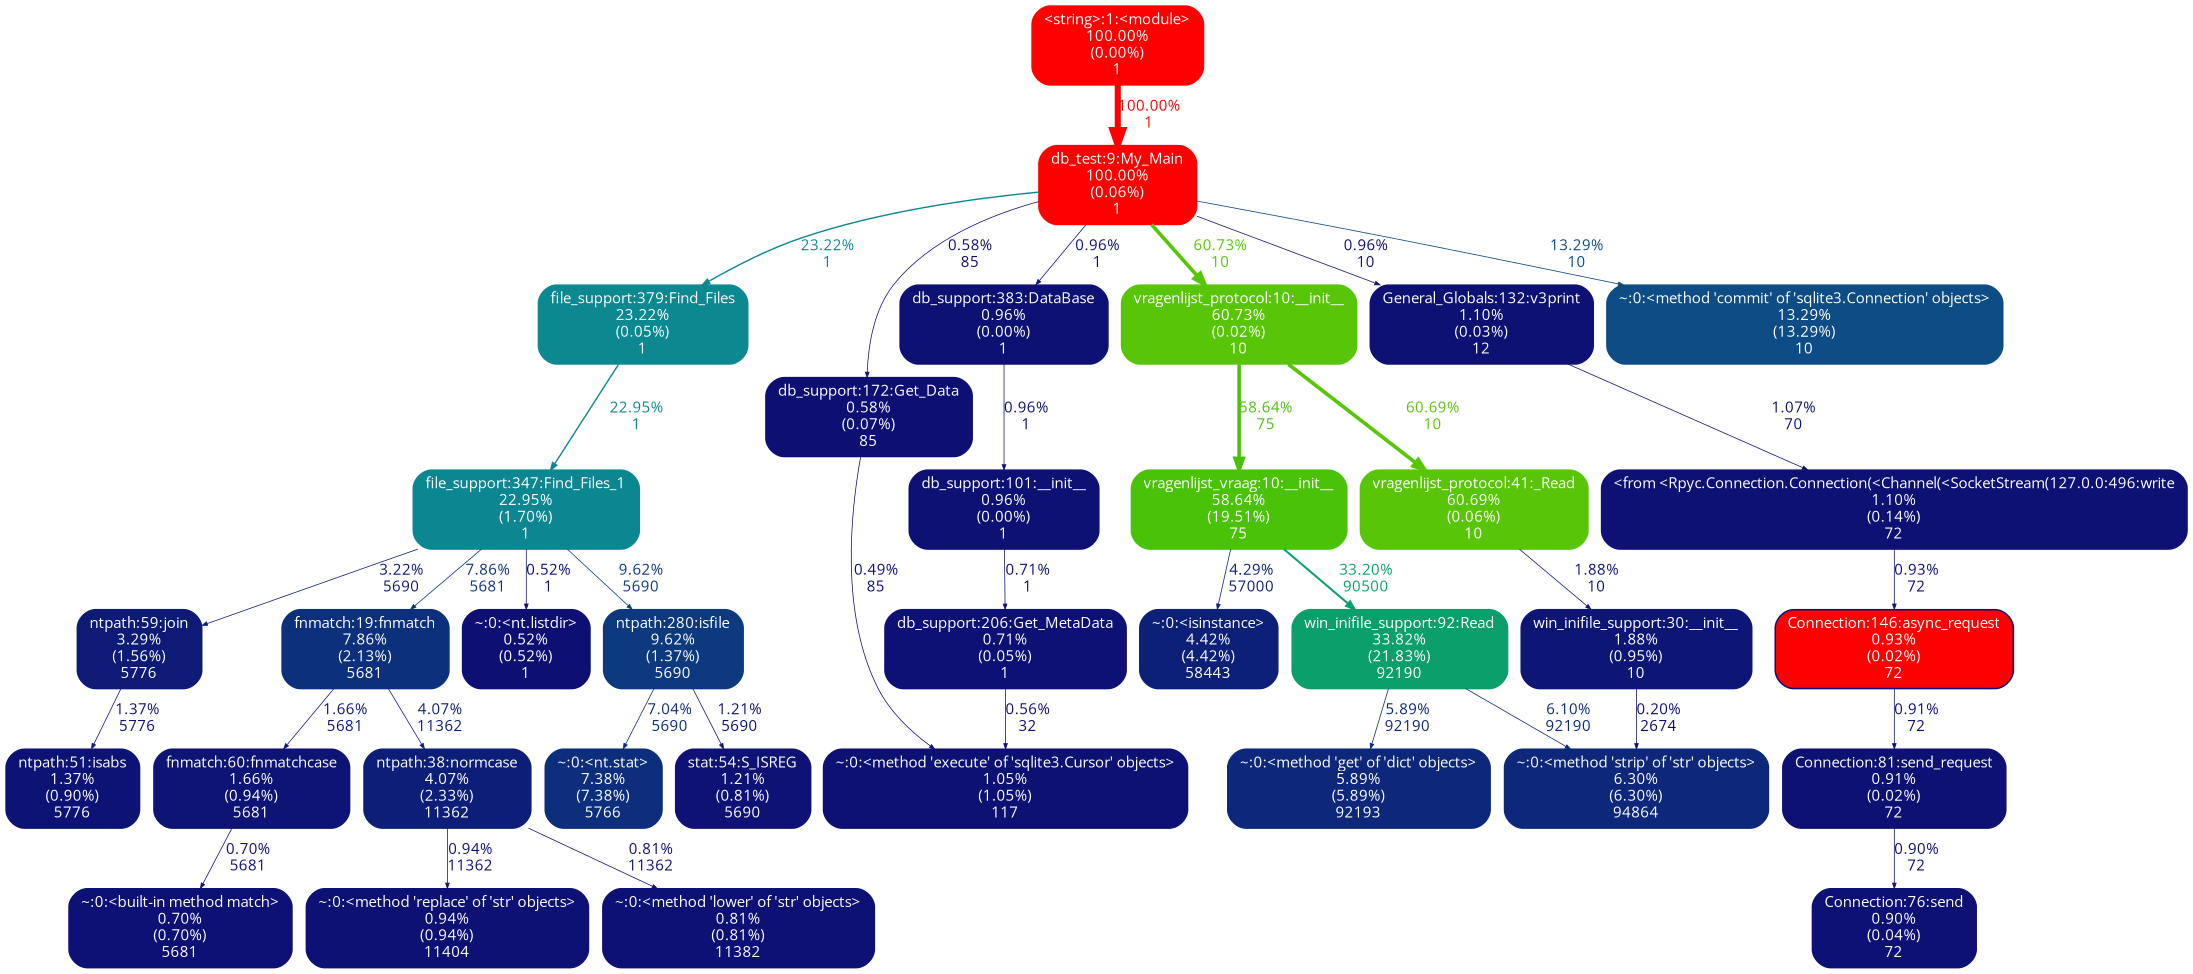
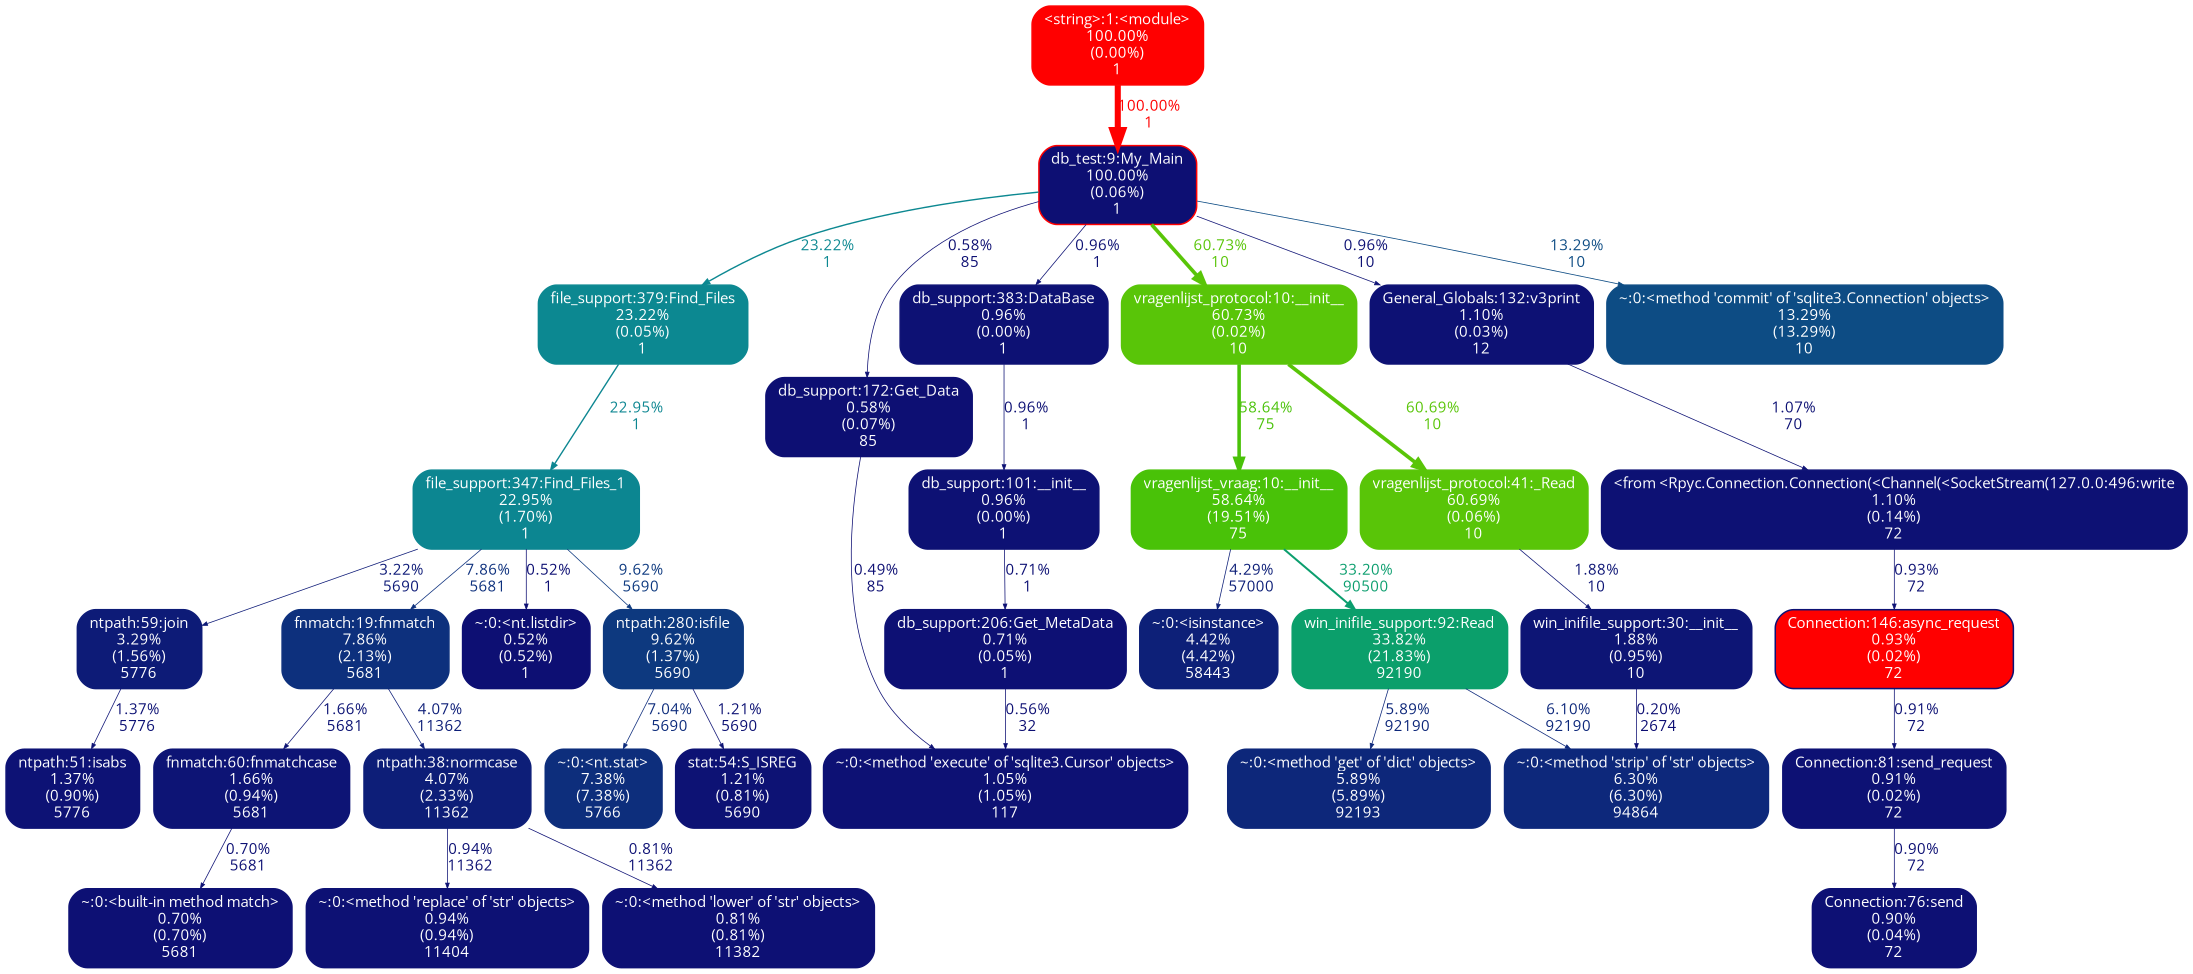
(1118, 185) -> (1118, 185)
